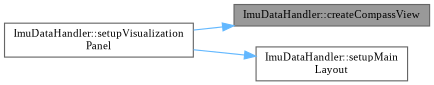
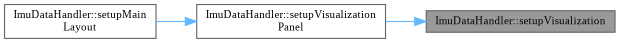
(332, 15) -> (521, 21)
(219, 52) -> (171, 21)
